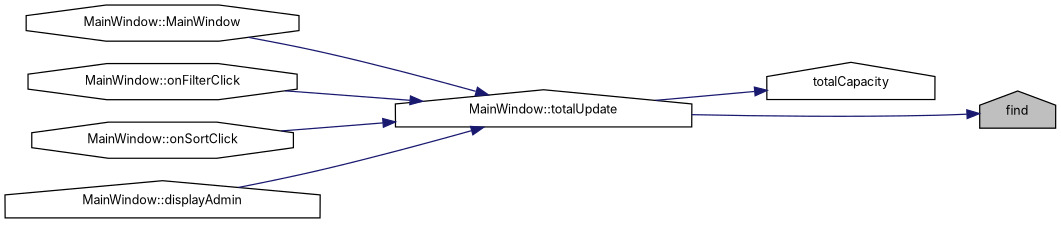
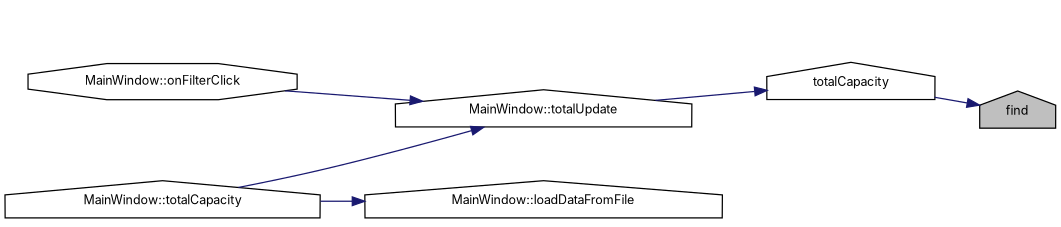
(163, 23) -> none
(829, 116) -> (951, 100)
(163, 140) -> none
(163, 201) -> (163, 201)
none -> (544, 201)
